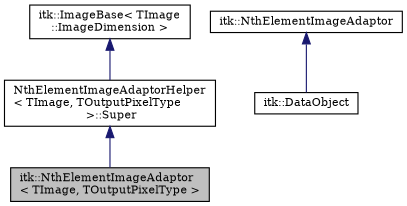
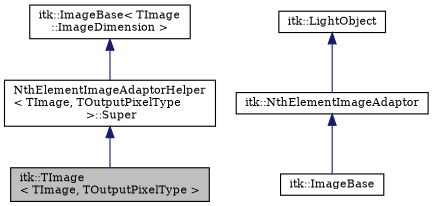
none -> (332, 22)
(306, 103) -> (332, 185)
(110, 185) -> (110, 185)
